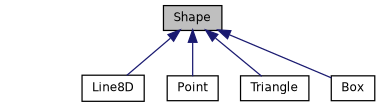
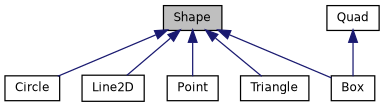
none -> (353, 18)
none -> (32, 88)
(113, 88) -> (113, 88)
